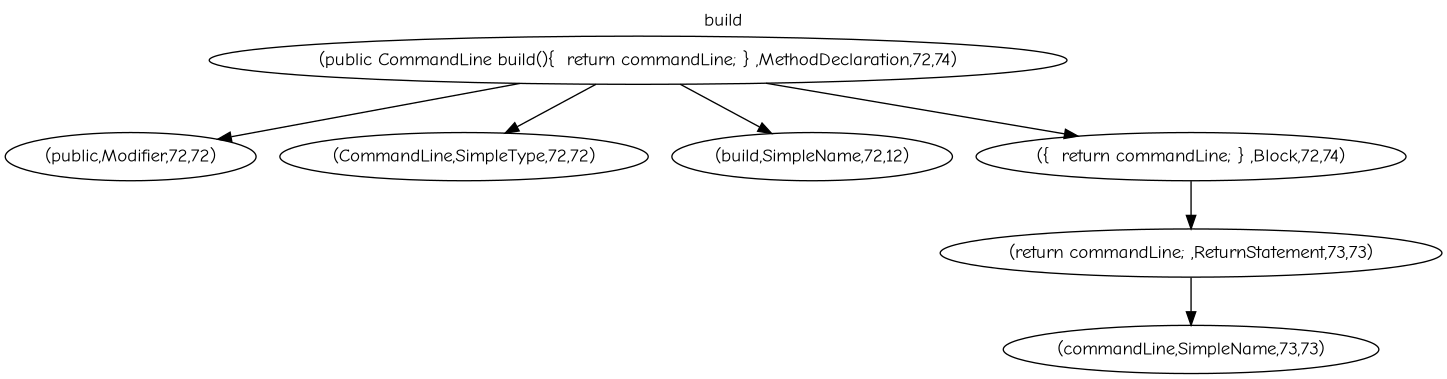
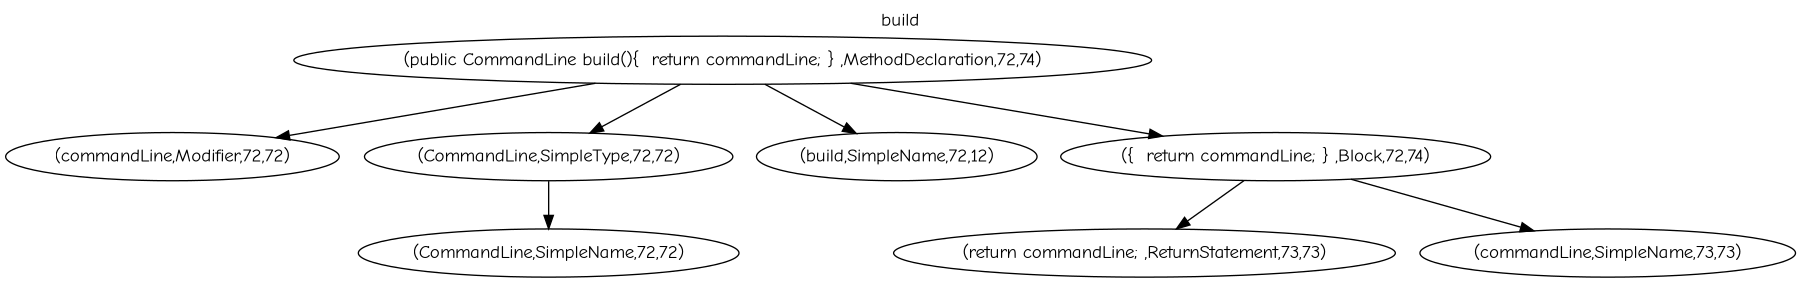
(131, 157) -> (172, 157)
none -> (549, 253)
(1191, 295) -> (1436, 203)
